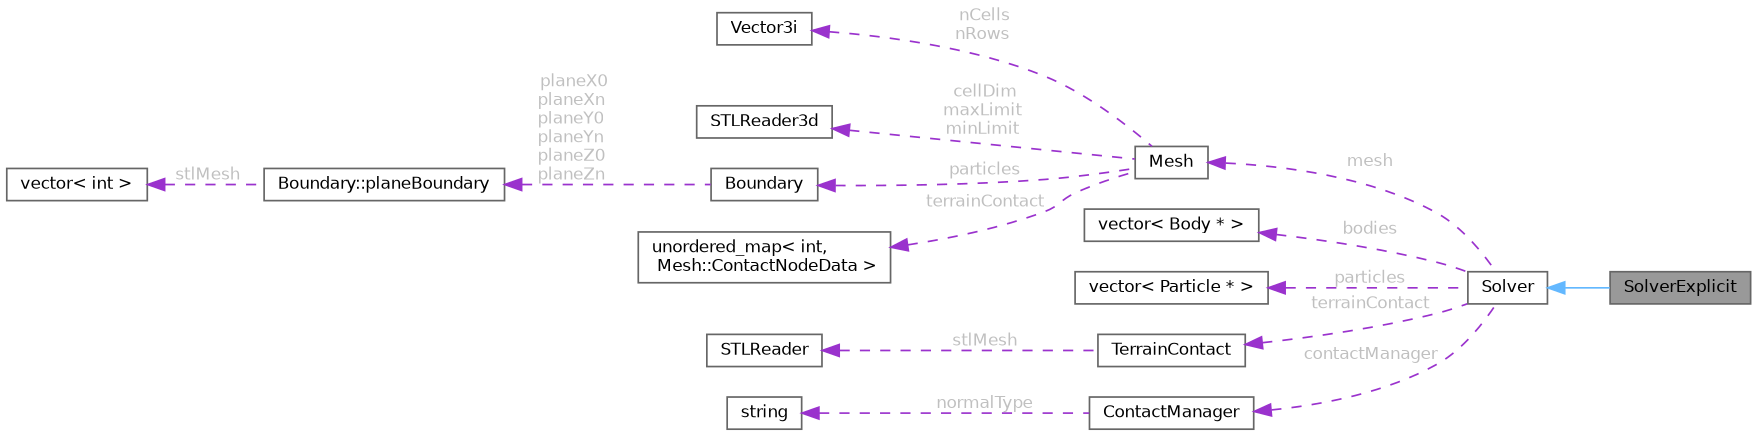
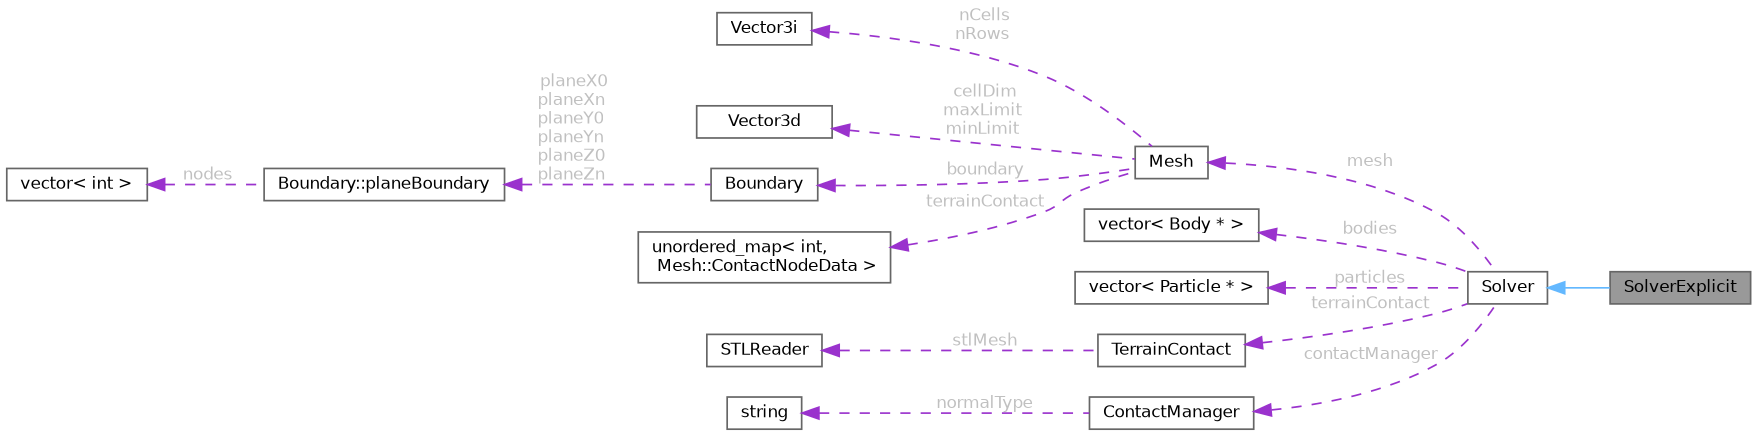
(764, 122) -> (764, 122)
(983, 170) -> (983, 170)
(206, 175) -> (206, 175)
